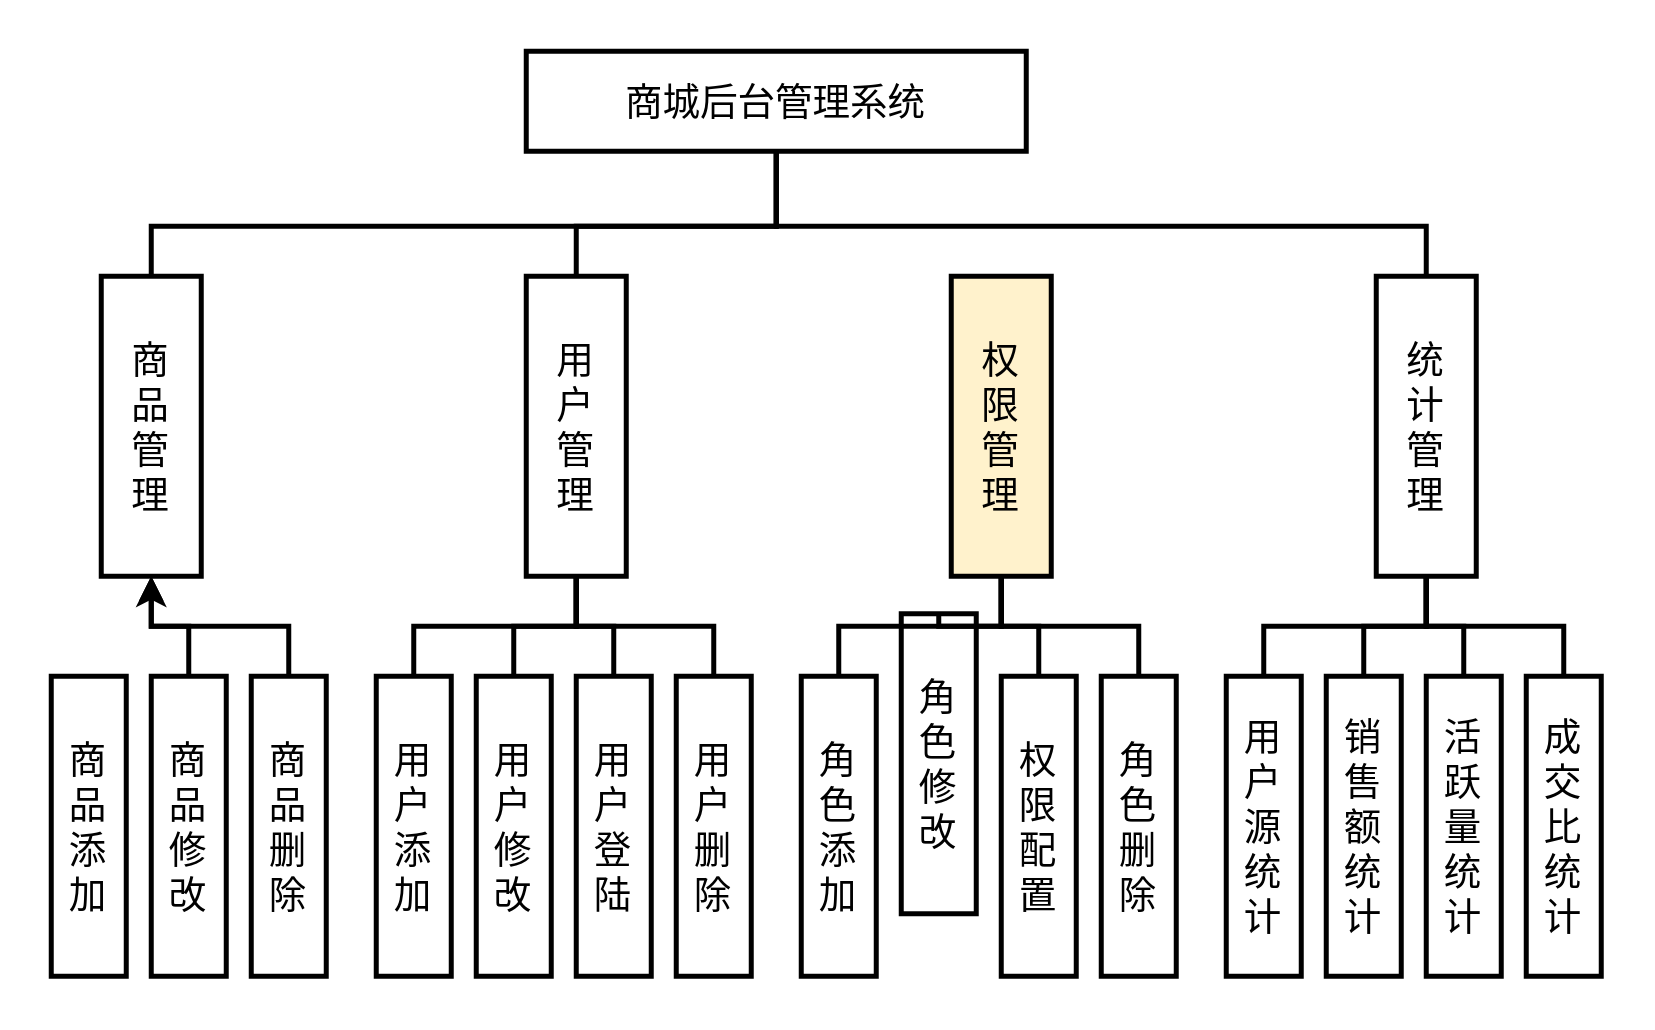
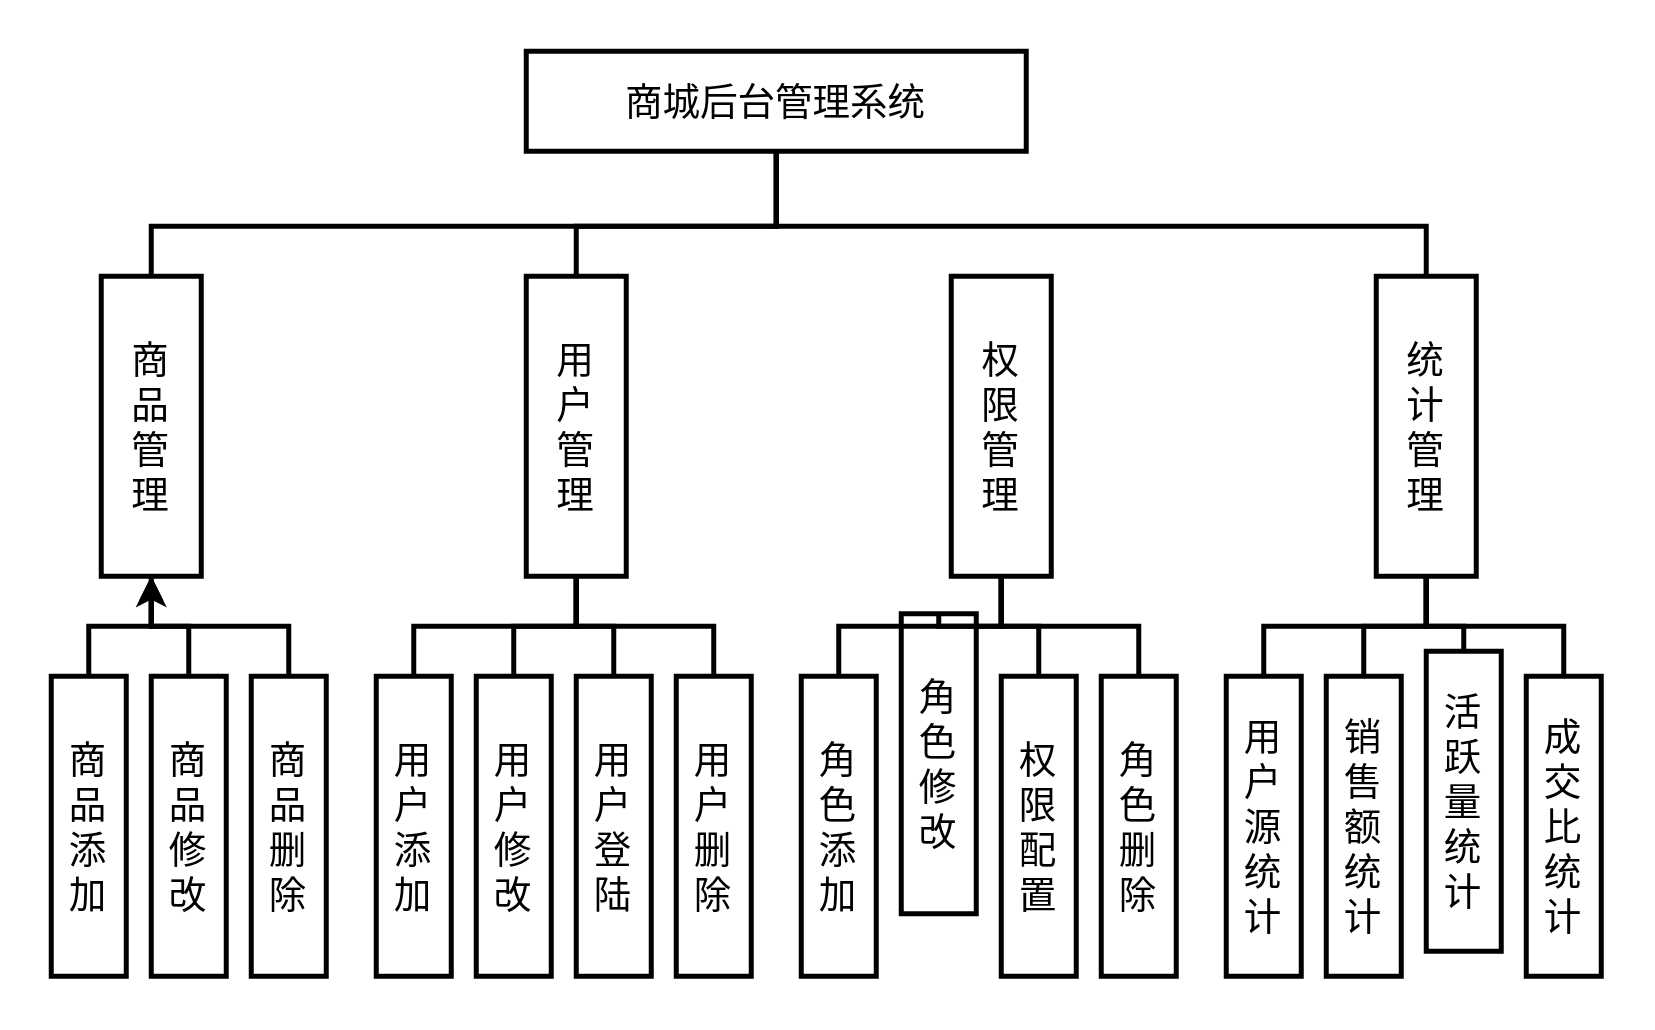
(1001, 426) -> (1001, 426)
none -> (93, 626)
(1464, 826) -> (1464, 801)
